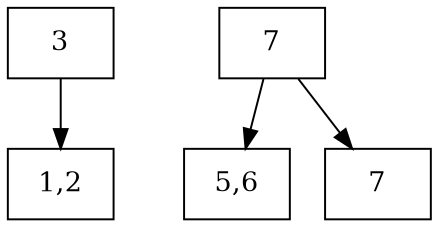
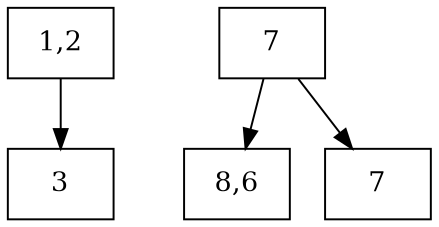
(61, 104) -> (61, 104)
(237, 184) -> (237, 184)
